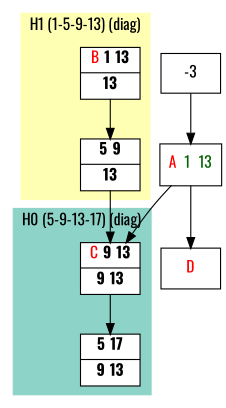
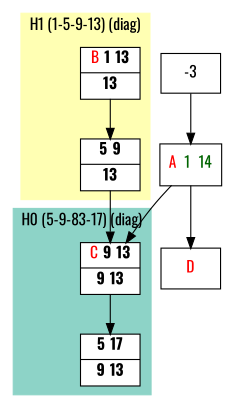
(206, 163) -> (206, 163)
(82, 221) -> (82, 221)
